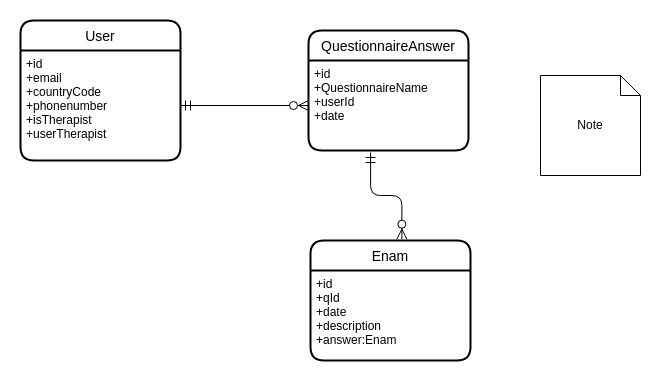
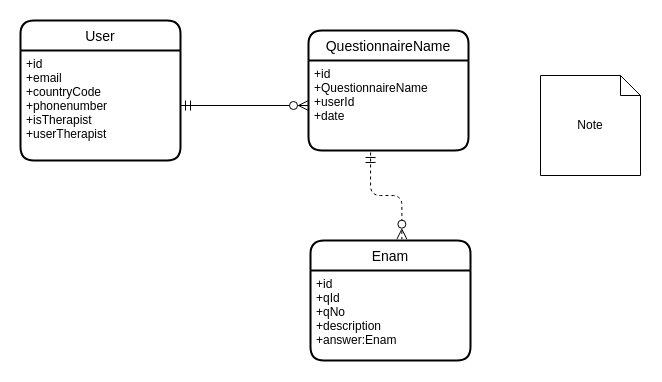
(388, 46) -> (388, 46)
(376, 195) -> (376, 195)
(325, 284) -> (325, 284)
